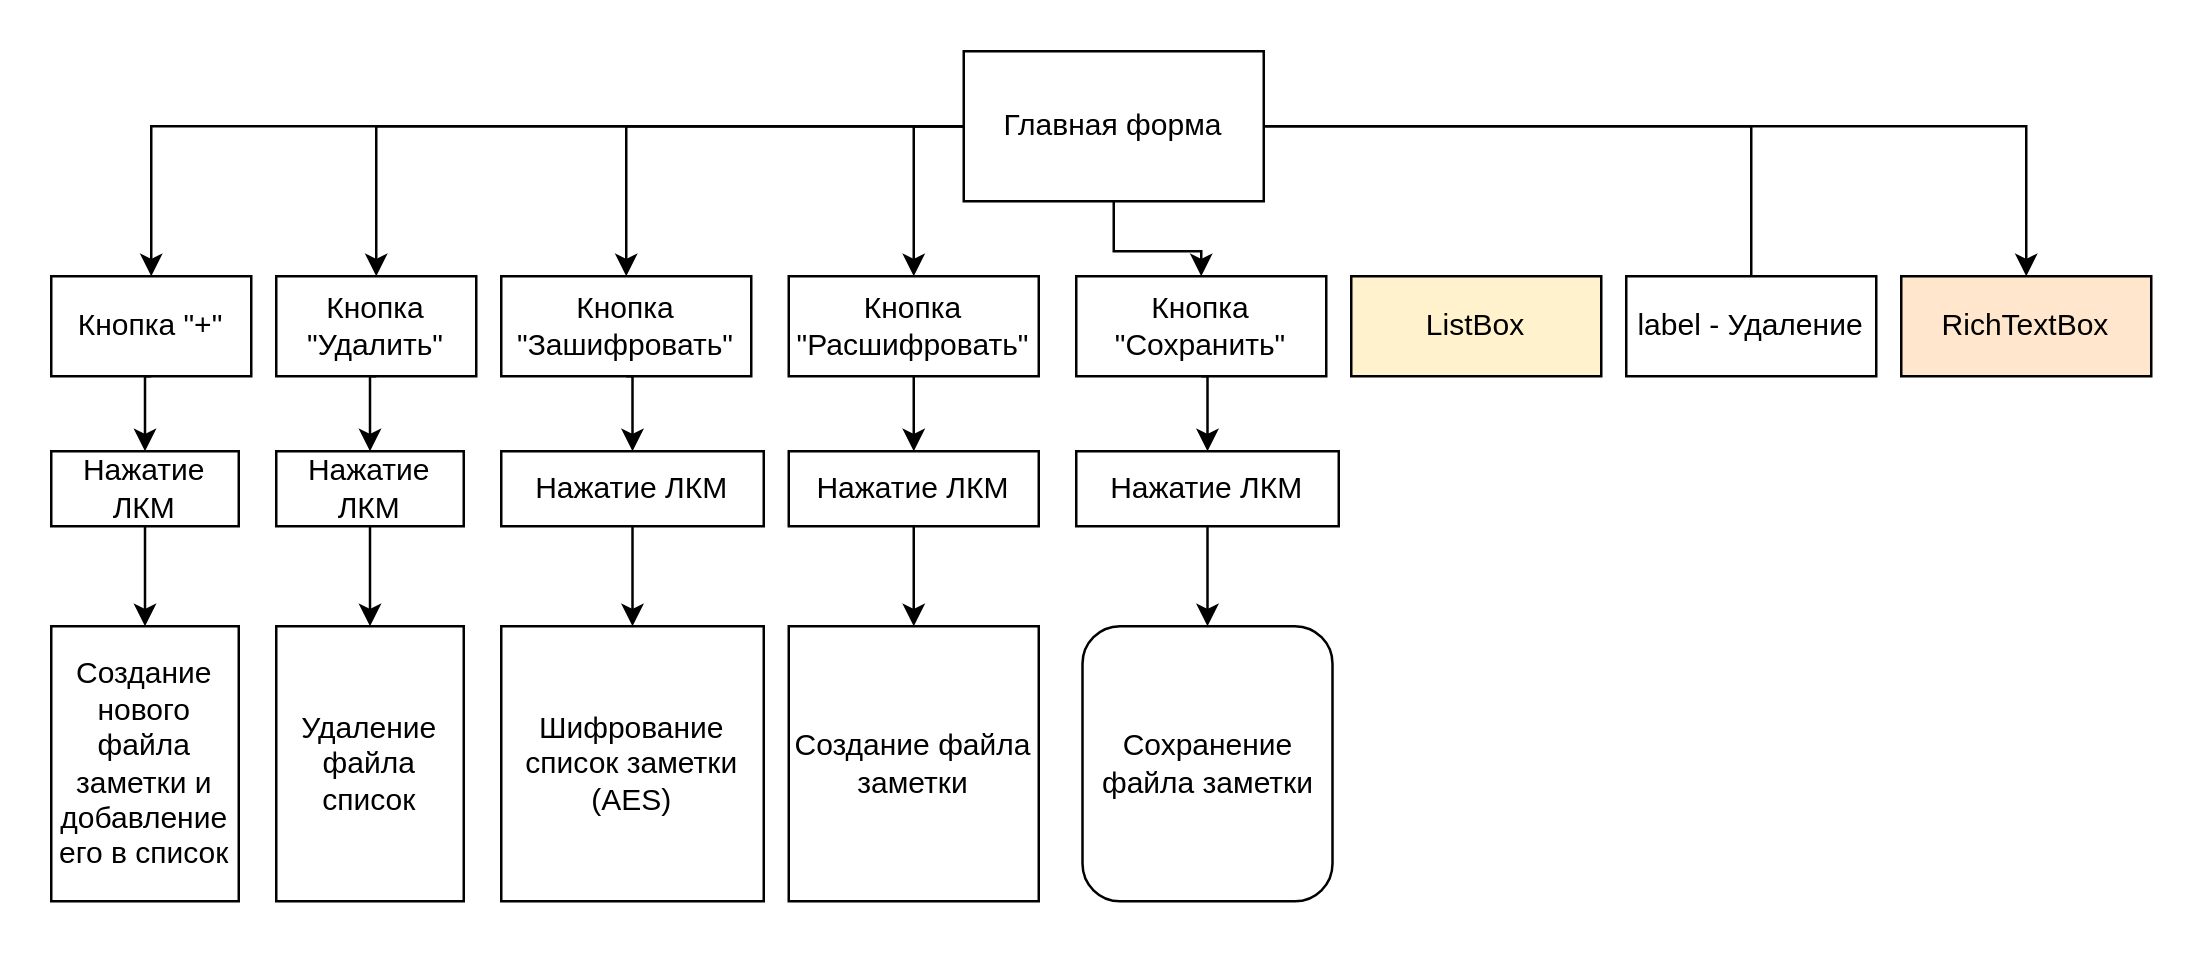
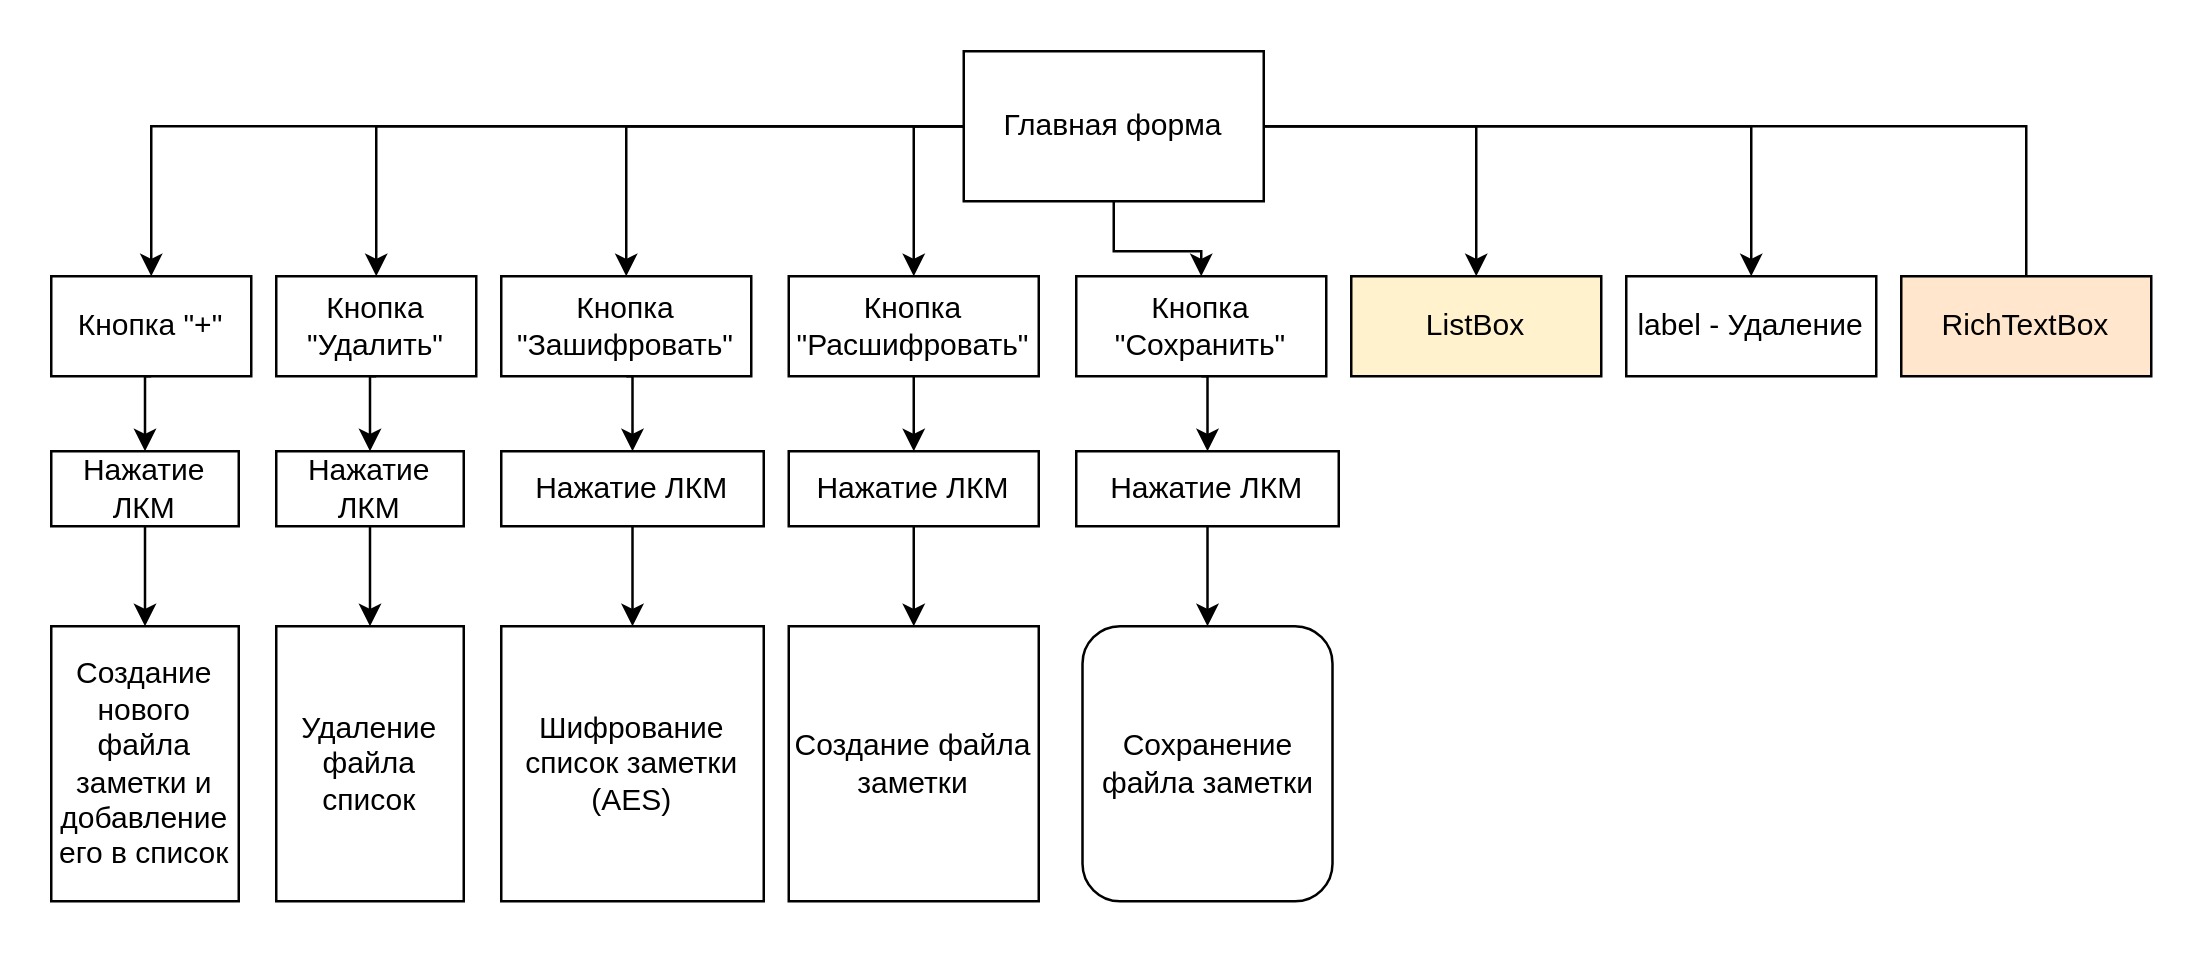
none -> (1476, 195)
(2026, 258) -> (2026, 265)
(1751, 265) -> (1751, 258)
